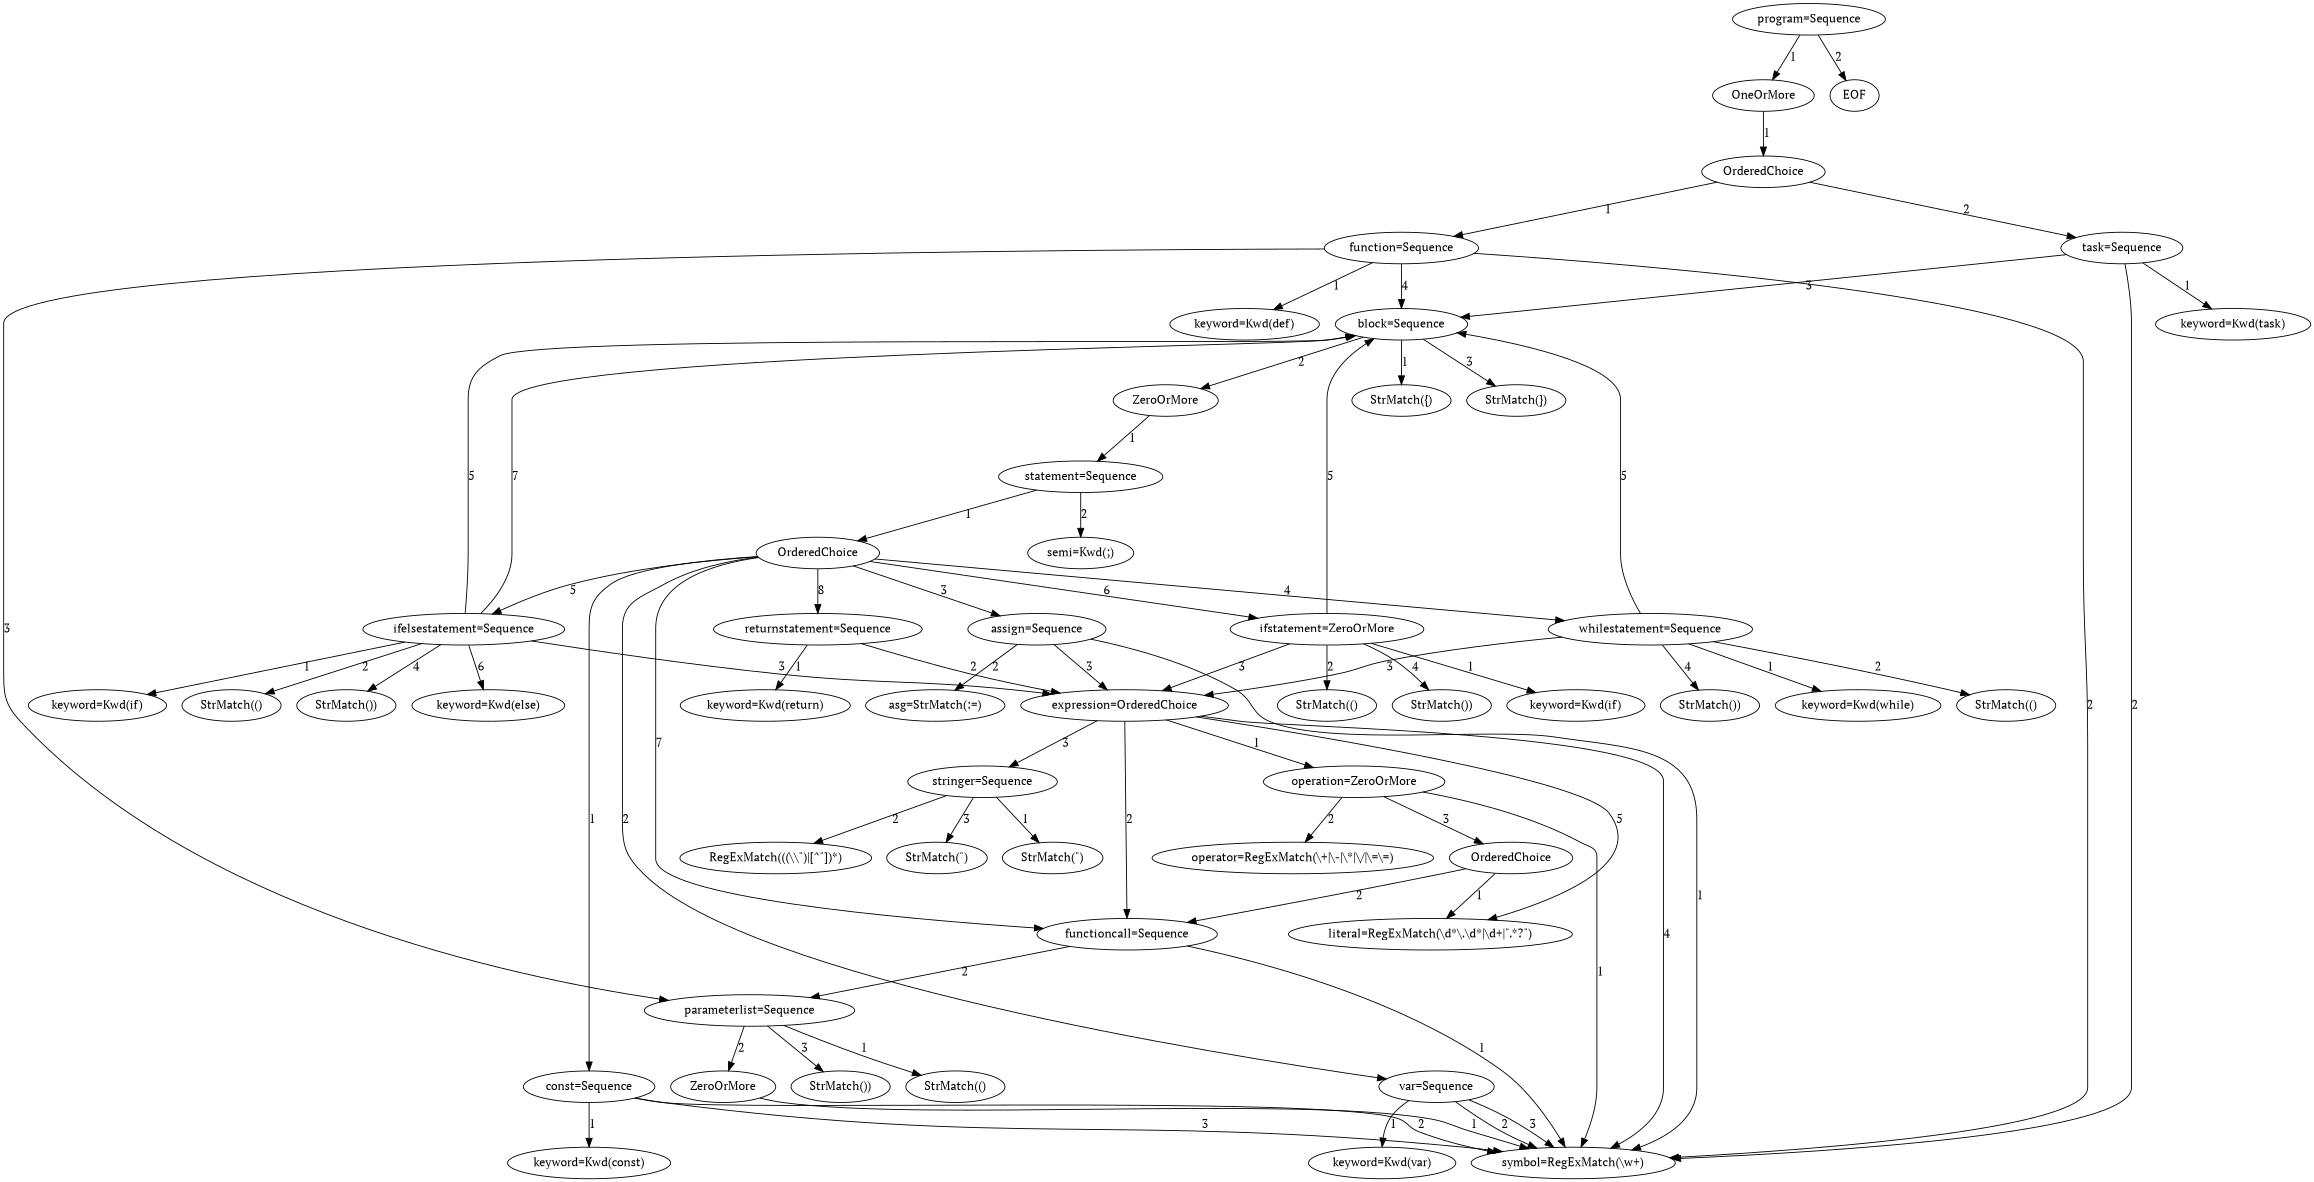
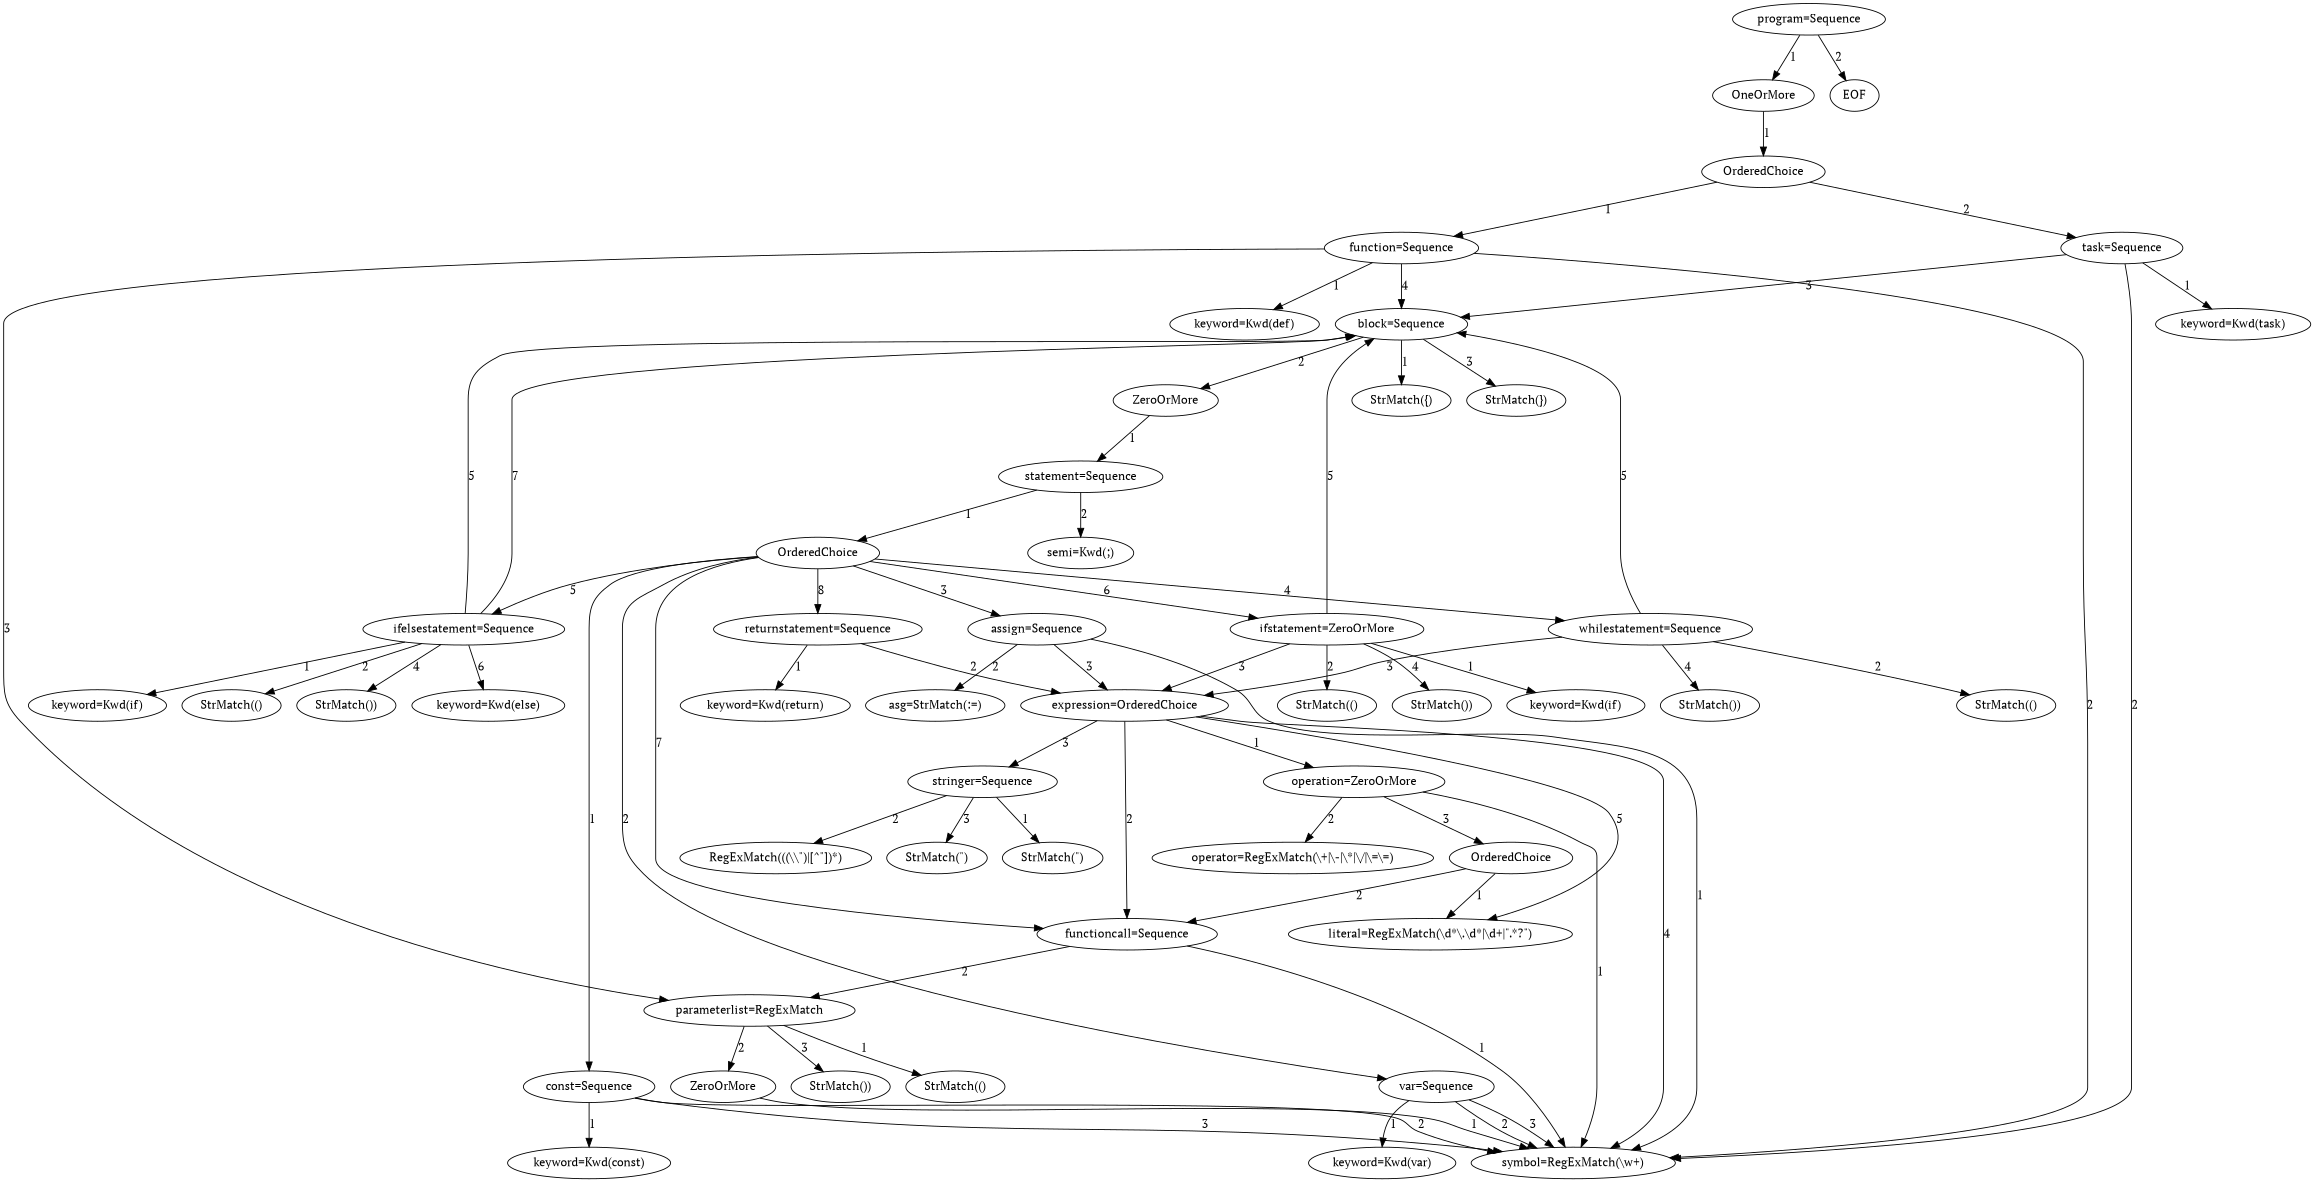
(773, 673) -> none
(1858, 705) -> none
(749, 1010) -> (749, 1010)
